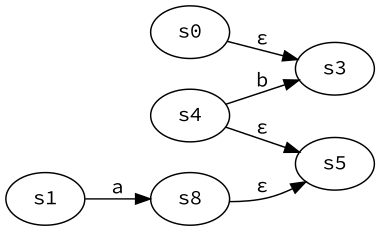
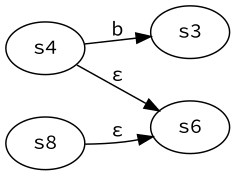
(190, 32) -> none
(335, 164) -> (190, 127)
(45, 199) -> none
